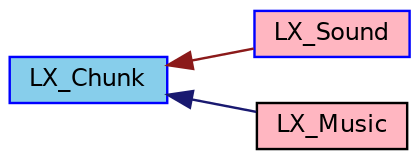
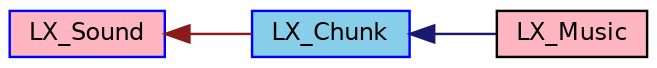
(223, 55) -> (221, 34)
